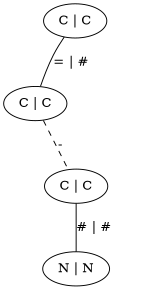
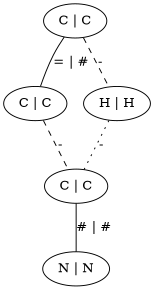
none -> (117, 104)
